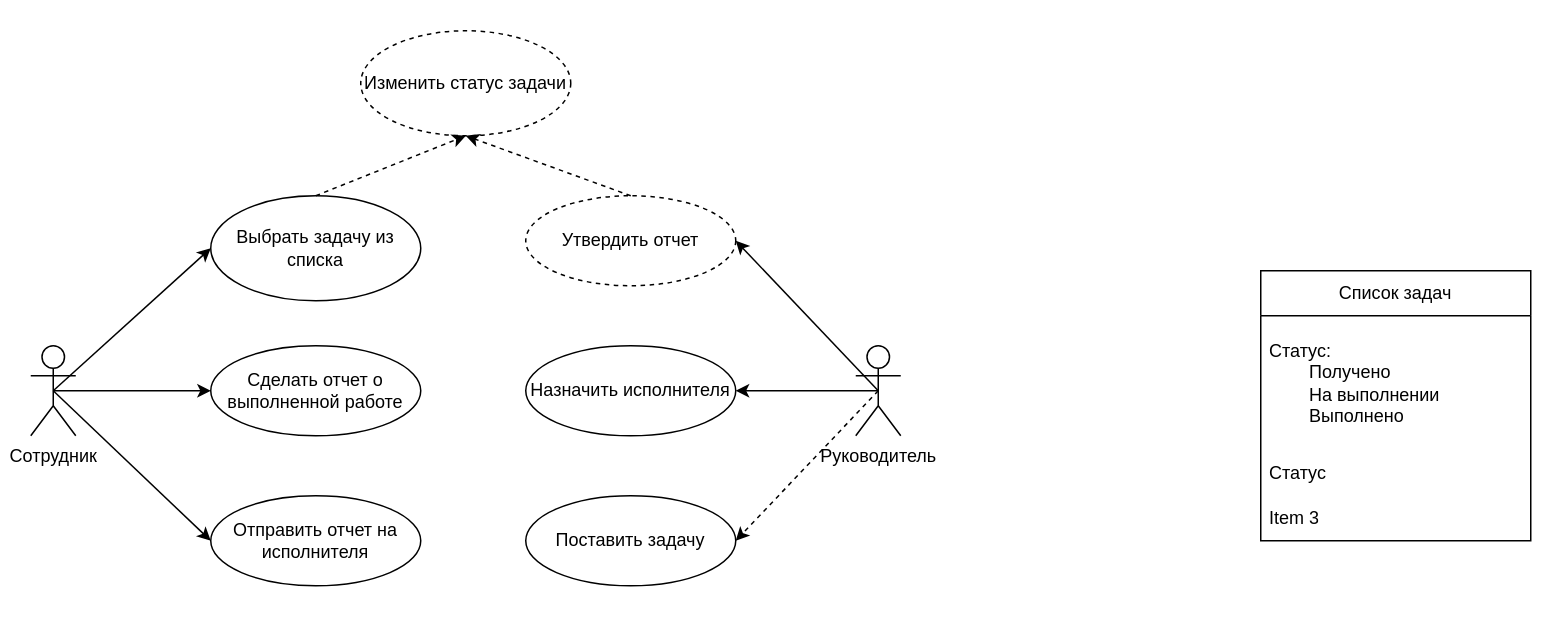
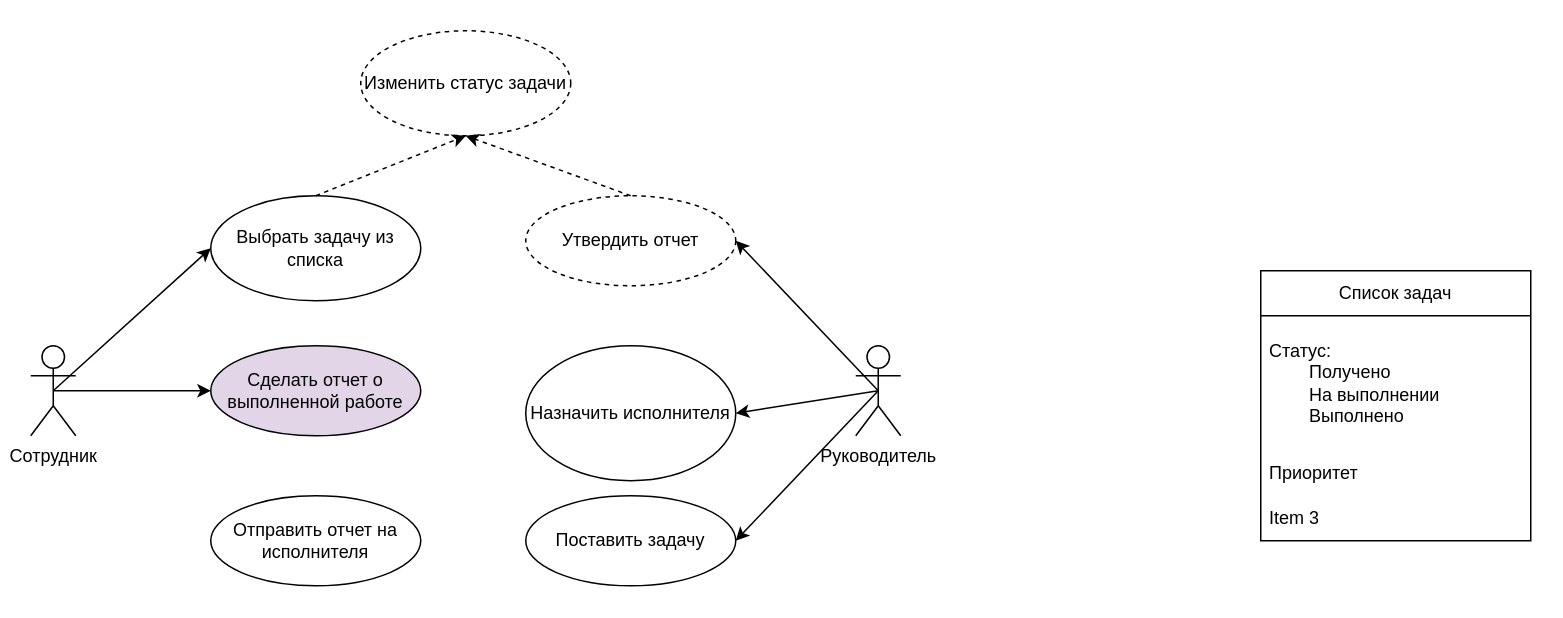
(316, 391) -> (316, 391)
(631, 391) -> (631, 413)
(130, 463) -> none
(809, 463) -> (809, 463)
(1300, 473) -> (1315, 473)
